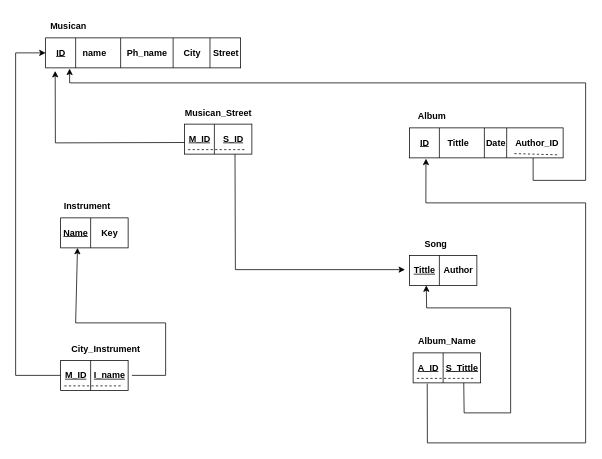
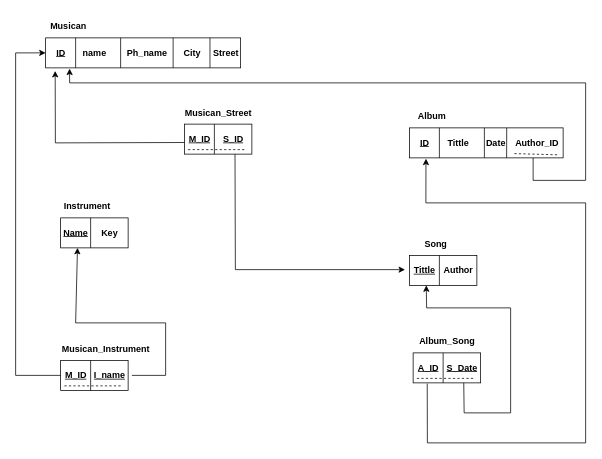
(447, 342) -> (447, 342)
(106, 349) -> (106, 349)
(462, 368) -> (462, 368)
